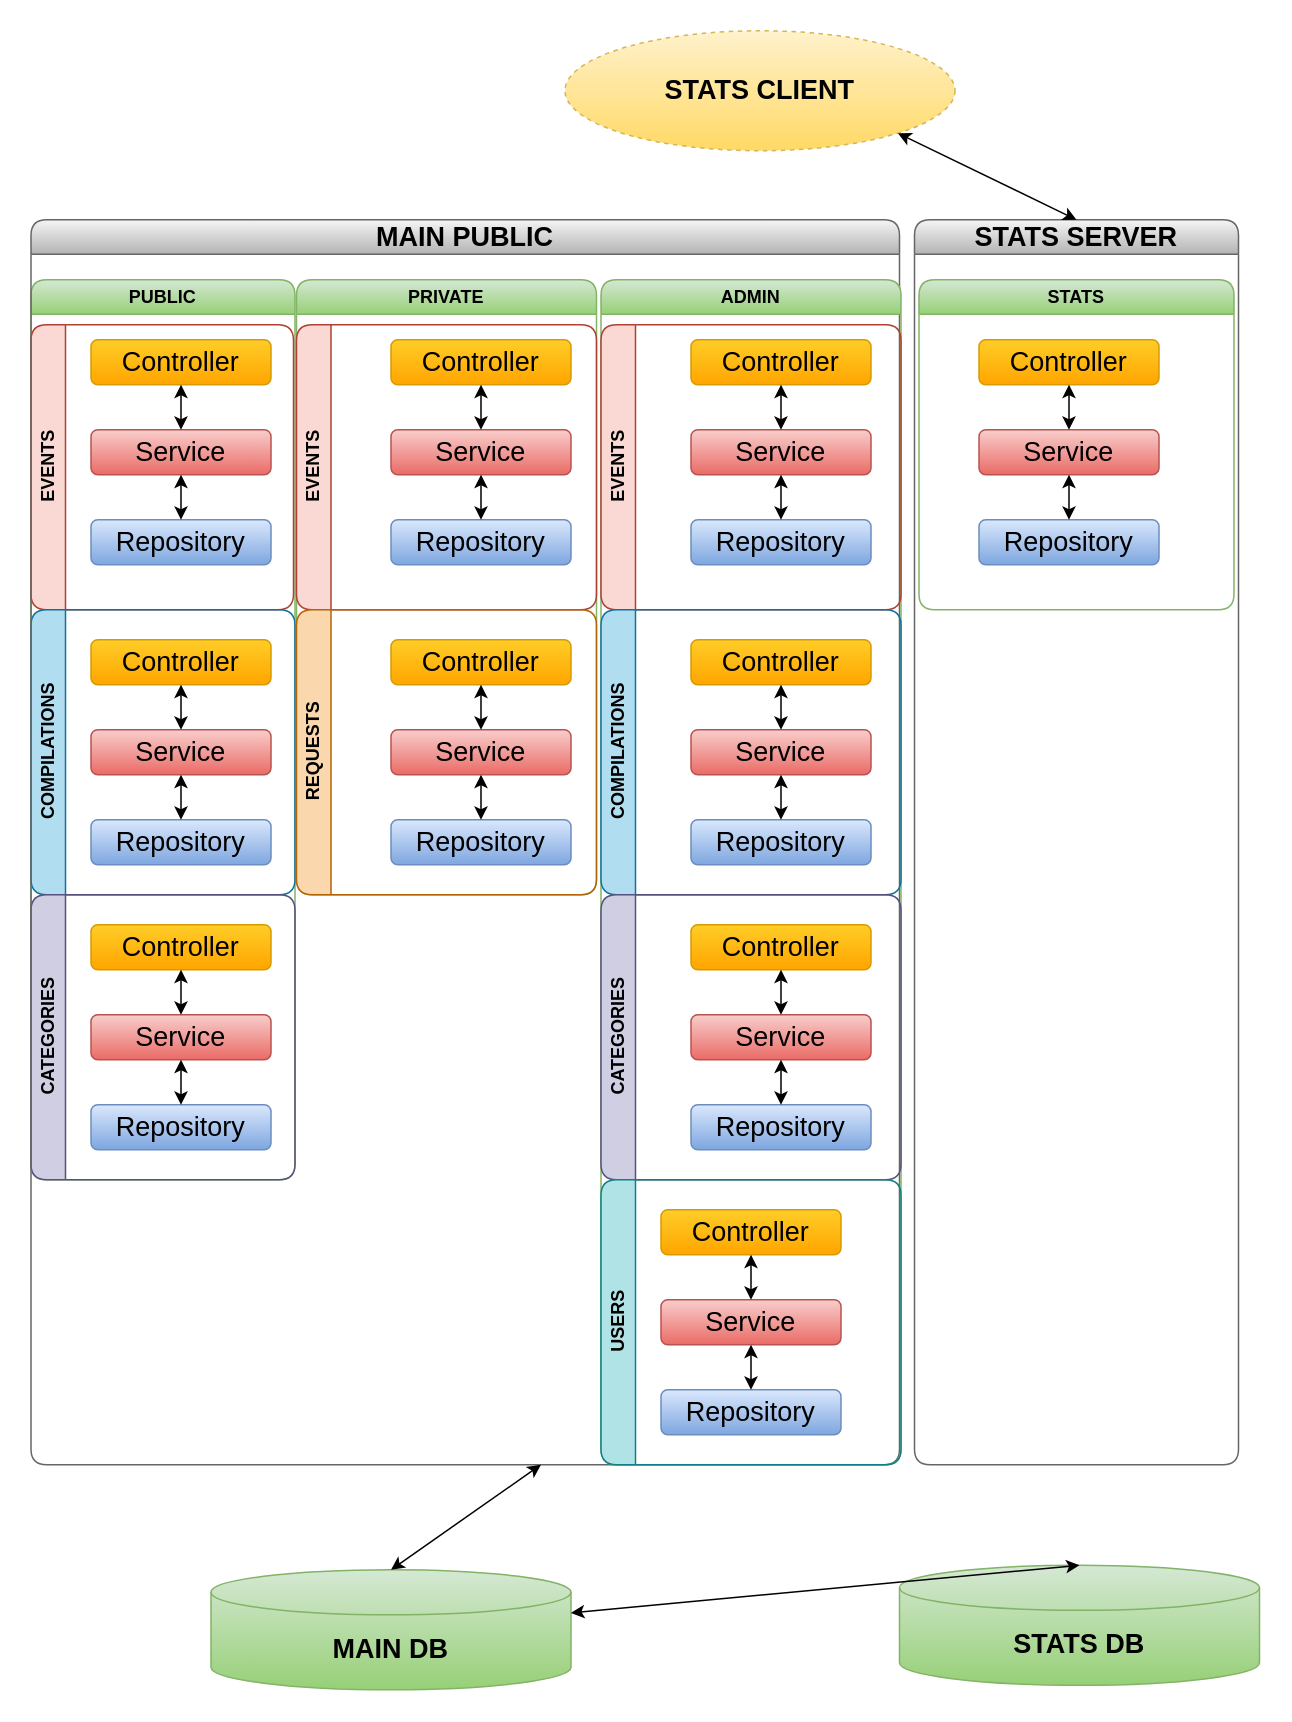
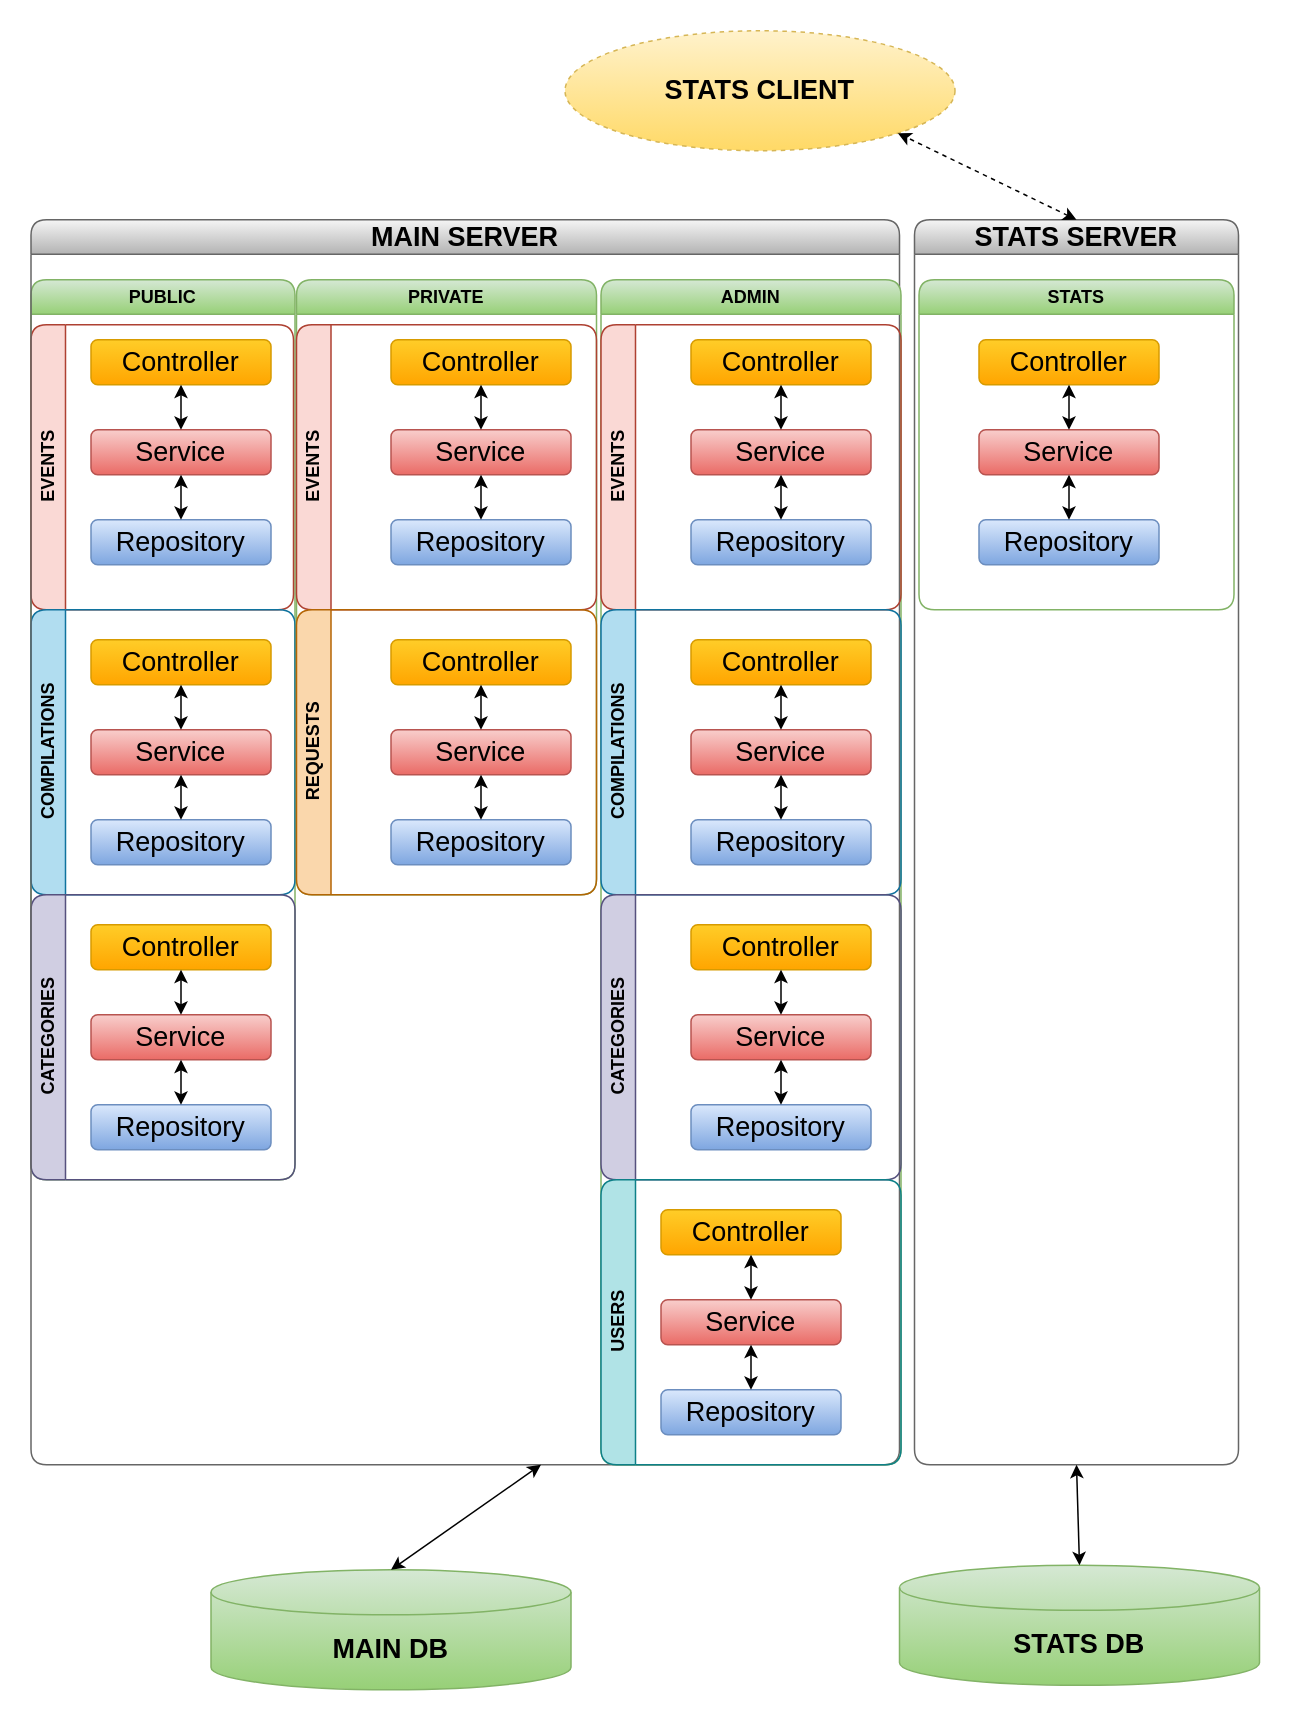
(986, 176) -> (986, 176)
(465, 238) -> (465, 238)
(825, 1589) -> (1078, 1516)
